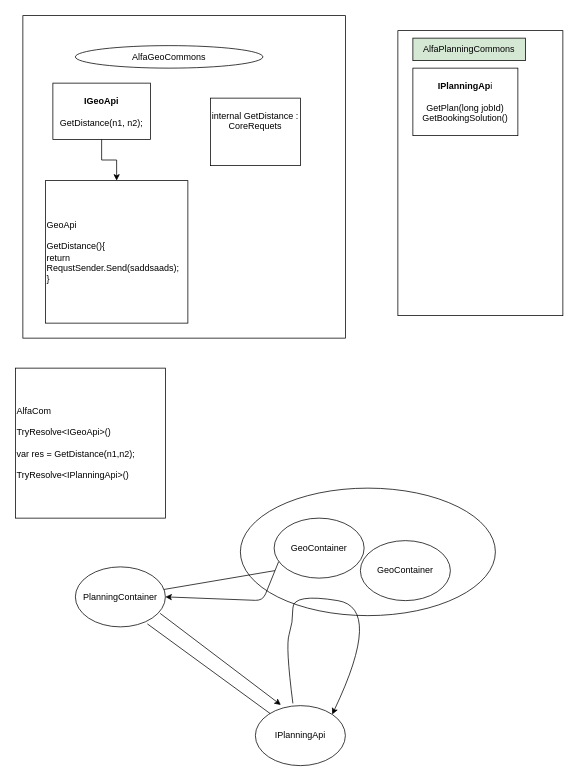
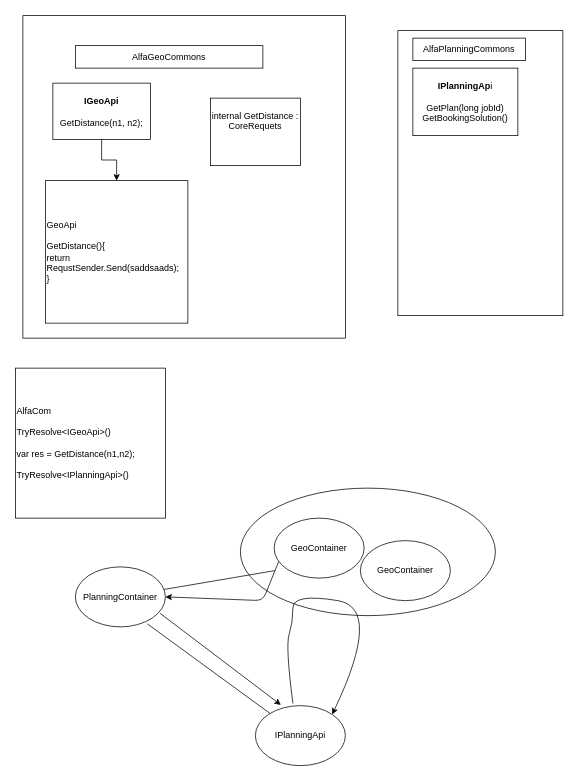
(469, 49) -> (469, 49)
(169, 57) -> (169, 57)
